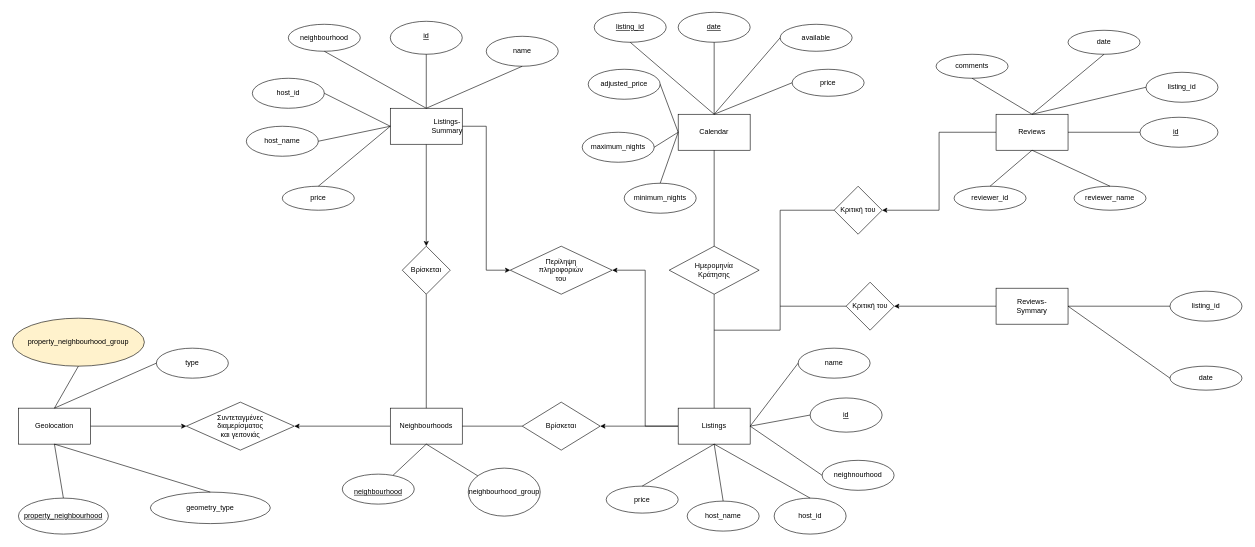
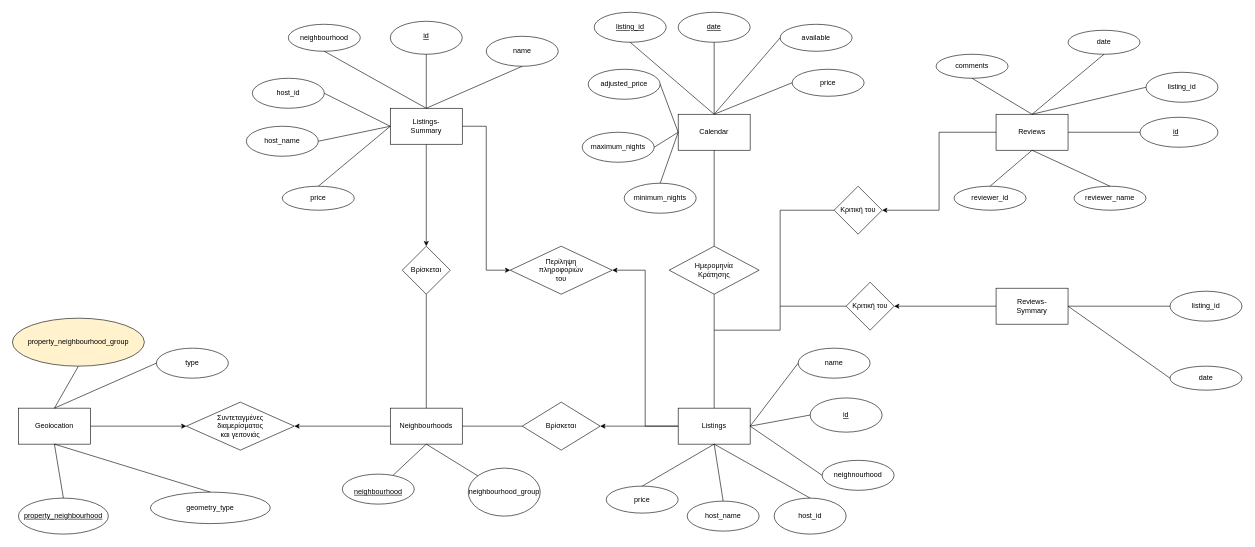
(447, 126) -> (426, 126)
